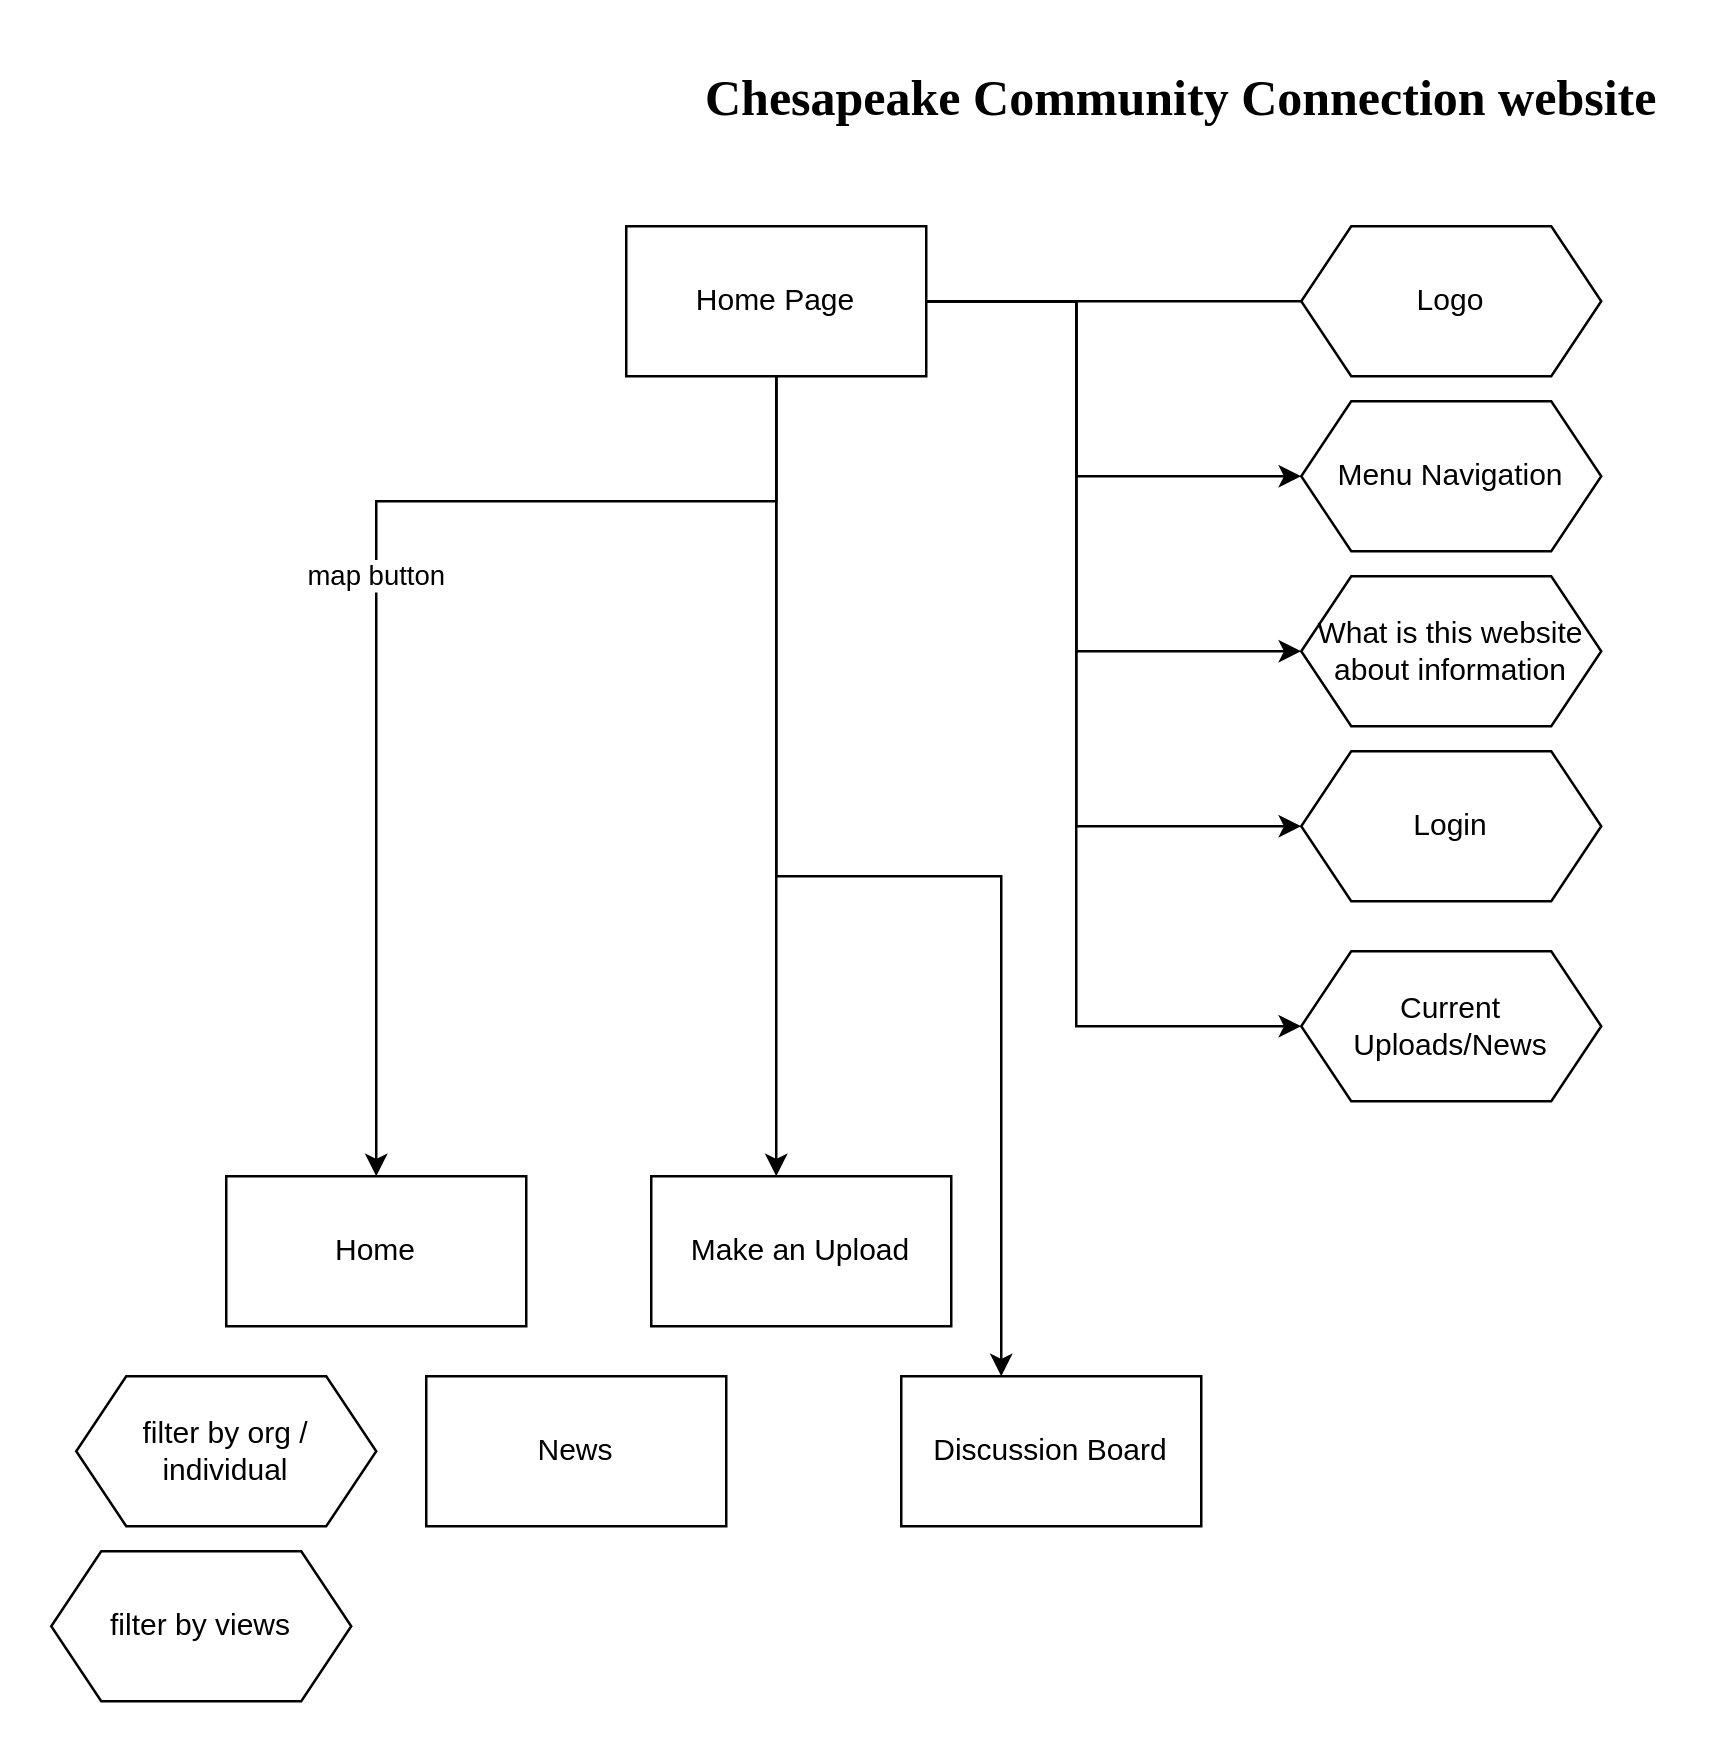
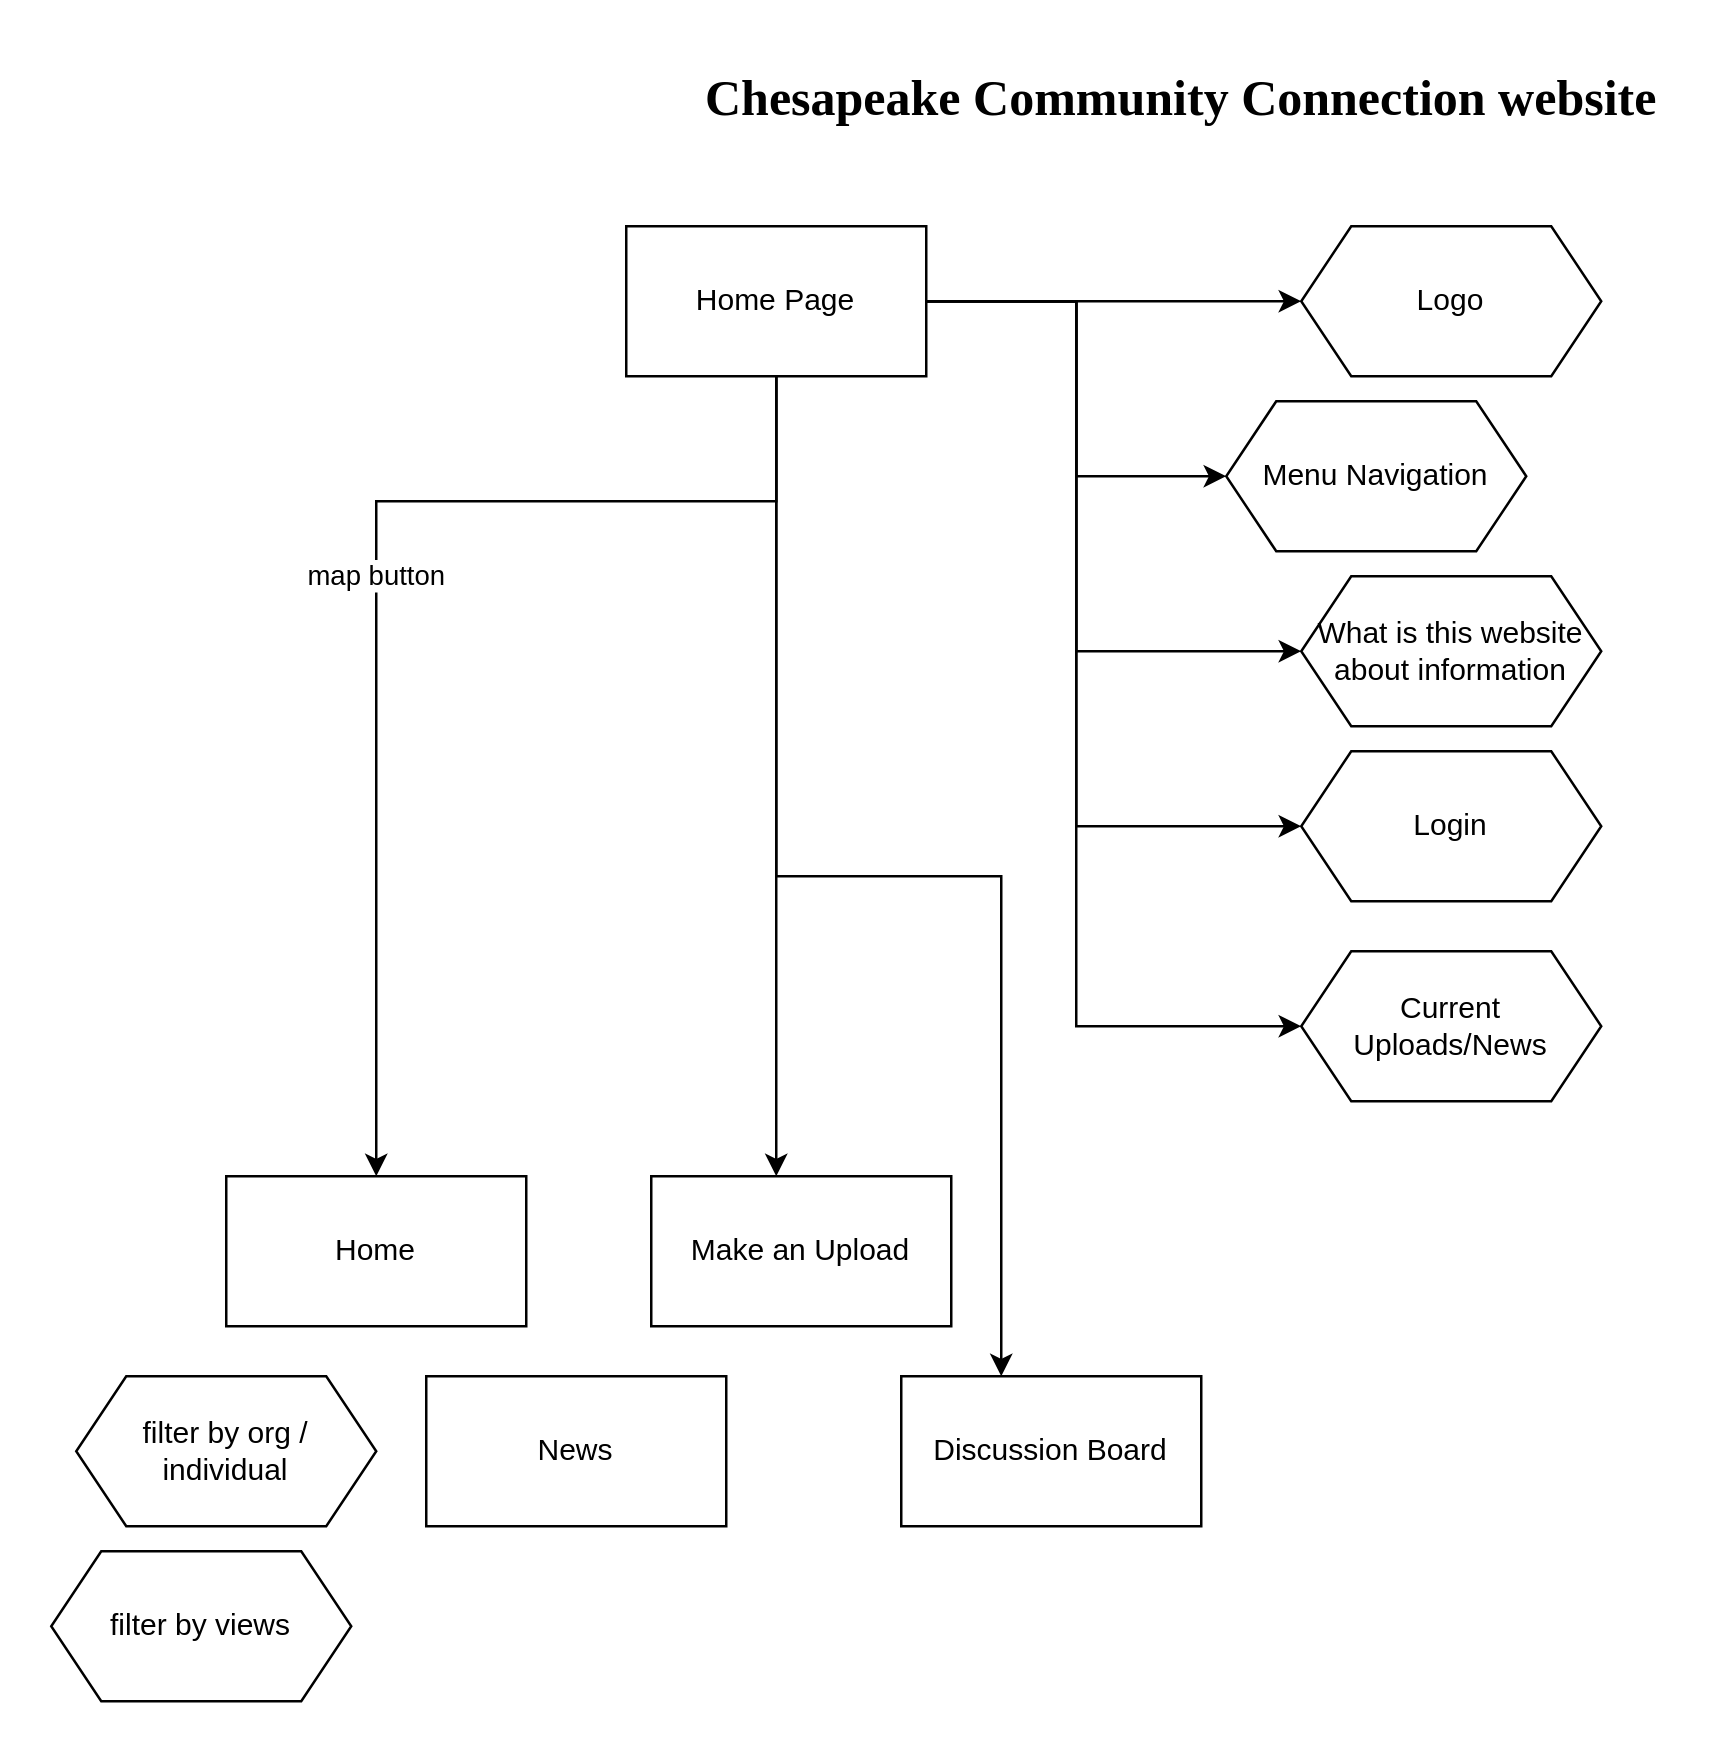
(1290, 301) -> (1283, 301)
(1451, 476) -> (1376, 476)
